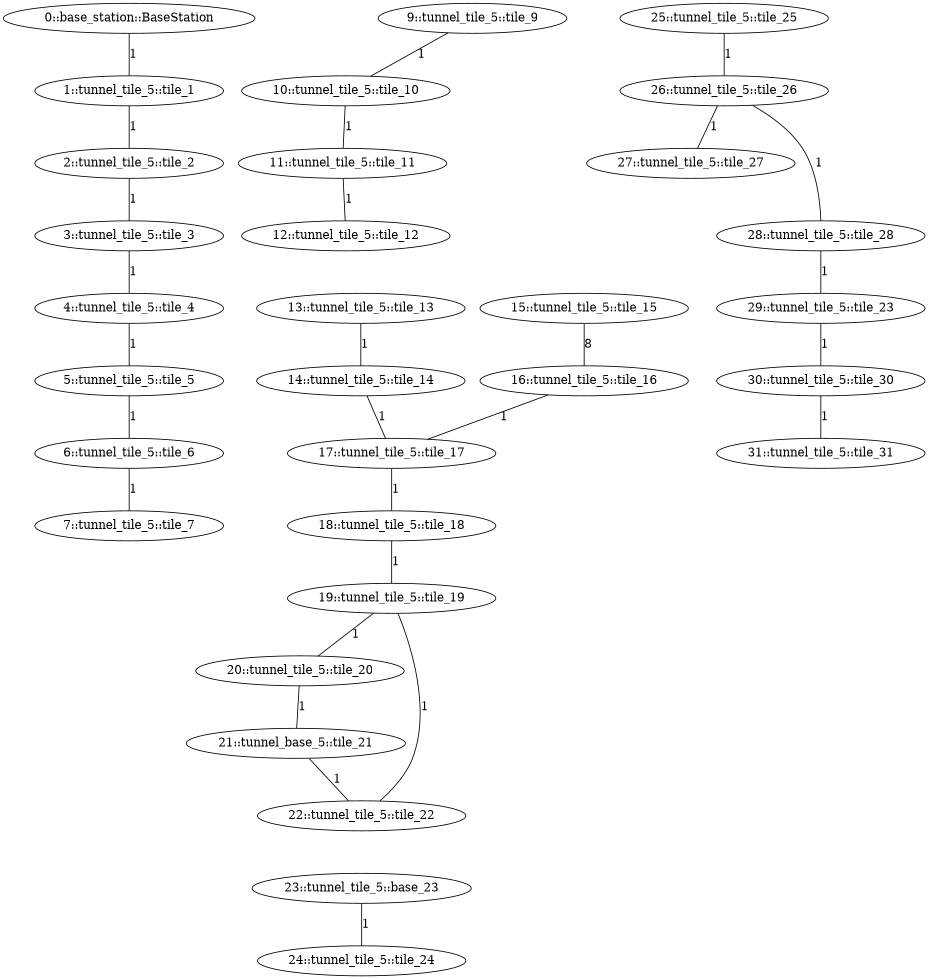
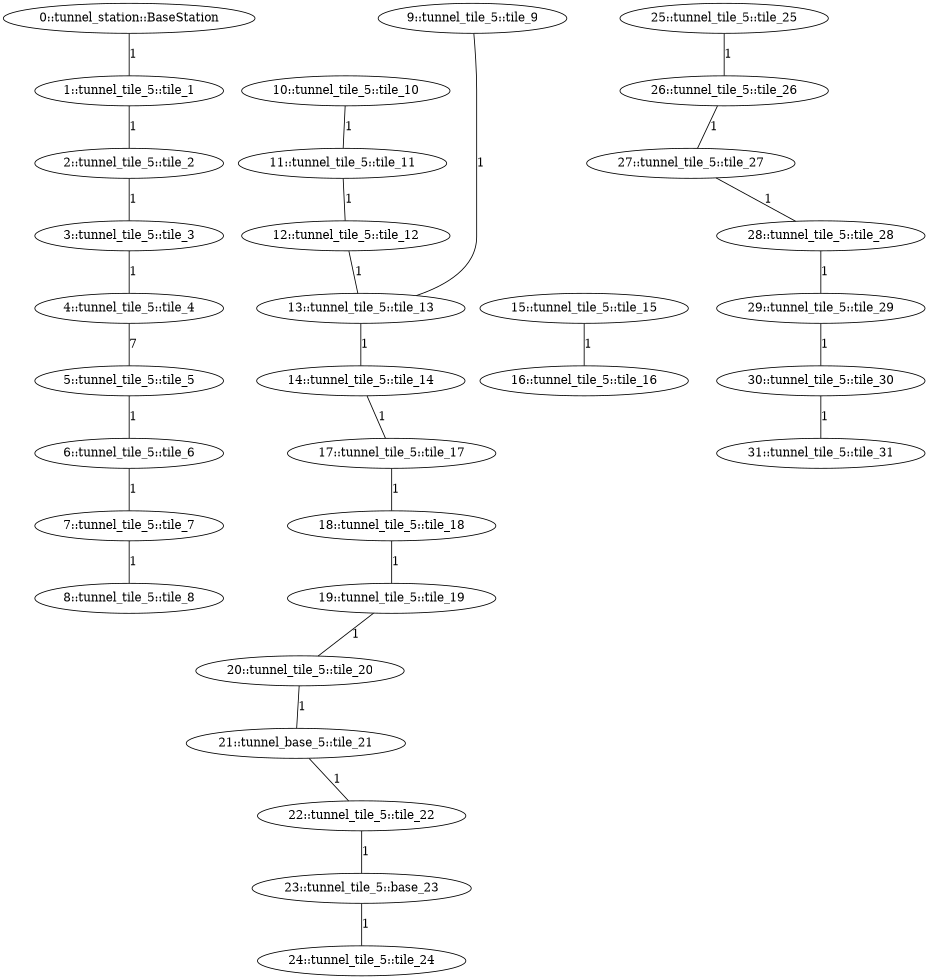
(129, 18) -> (129, 18)
(409, 54) -> (477, 180)
(805, 152) -> (756, 200)
none -> (353, 272)
(821, 308) -> (821, 308)
(133, 345) -> (133, 345)
(588, 345) -> (588, 345)
(488, 417) -> none
none -> (129, 598)
(420, 712) -> (362, 852)
